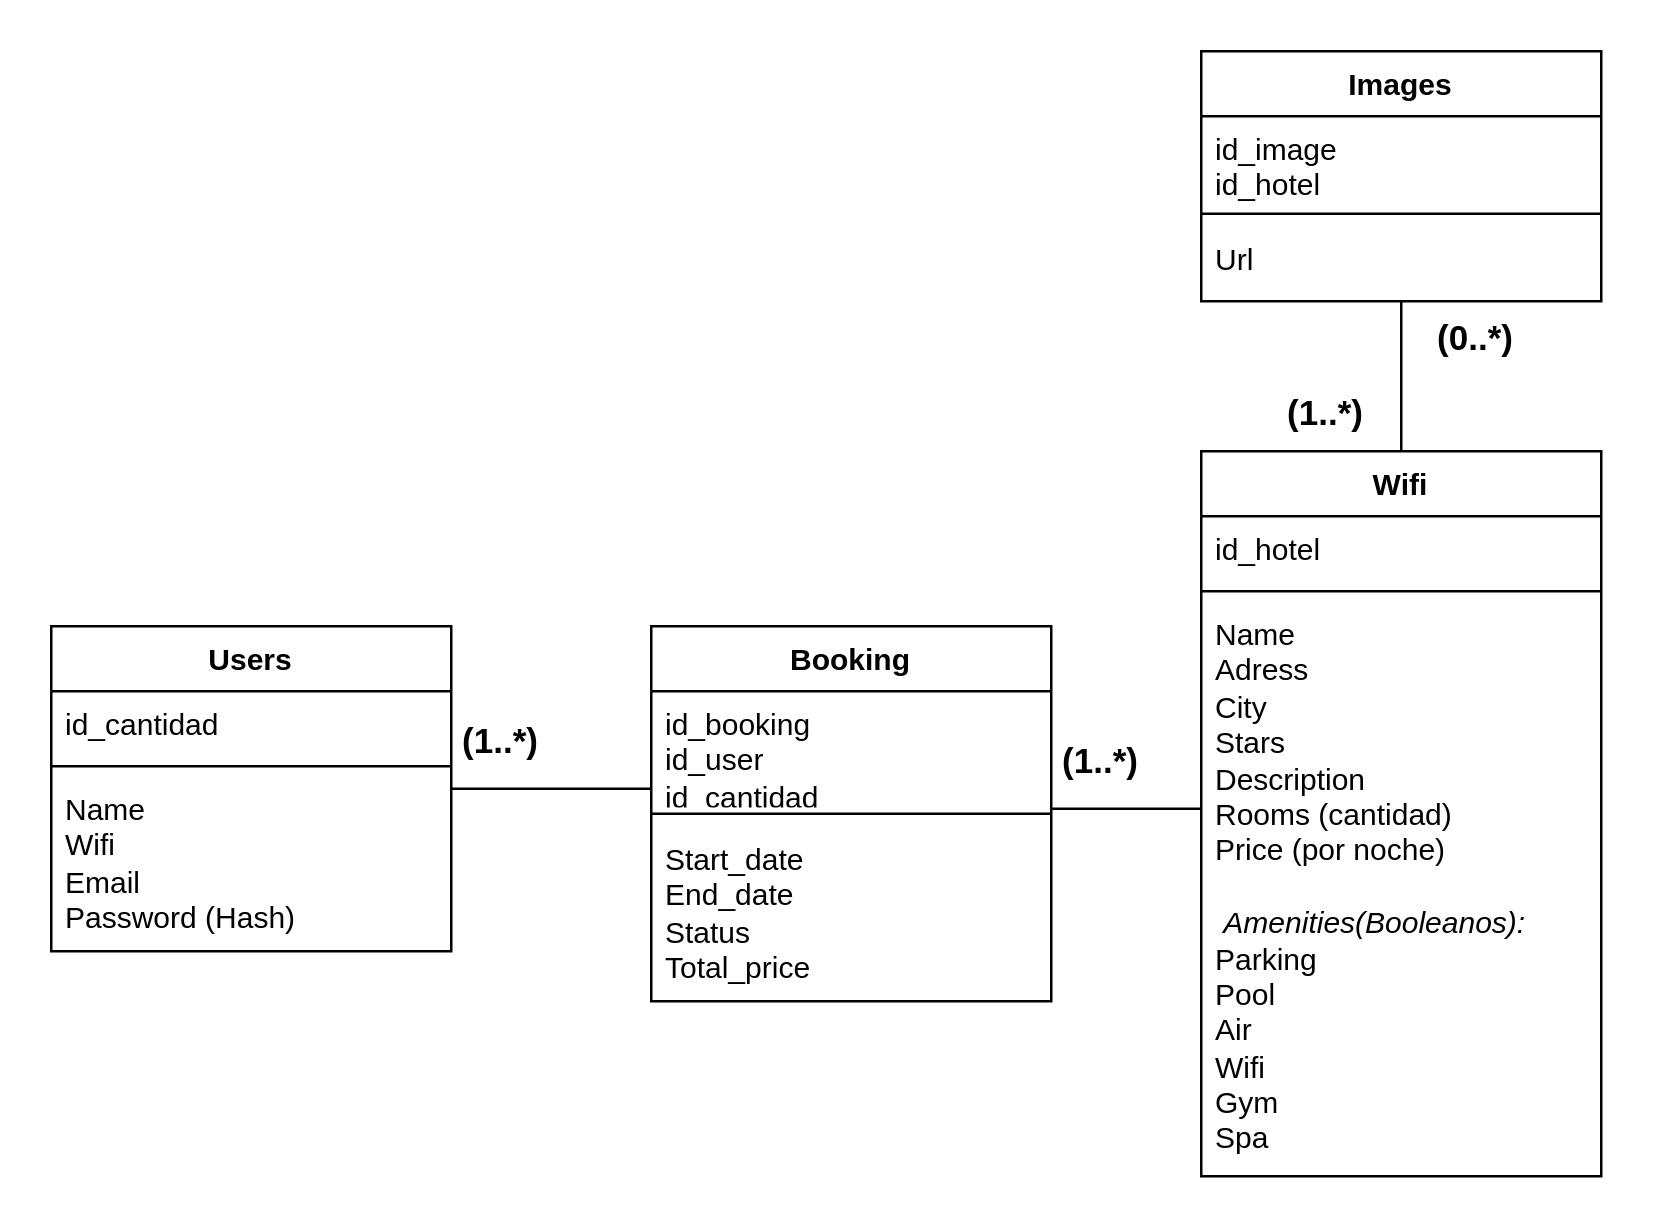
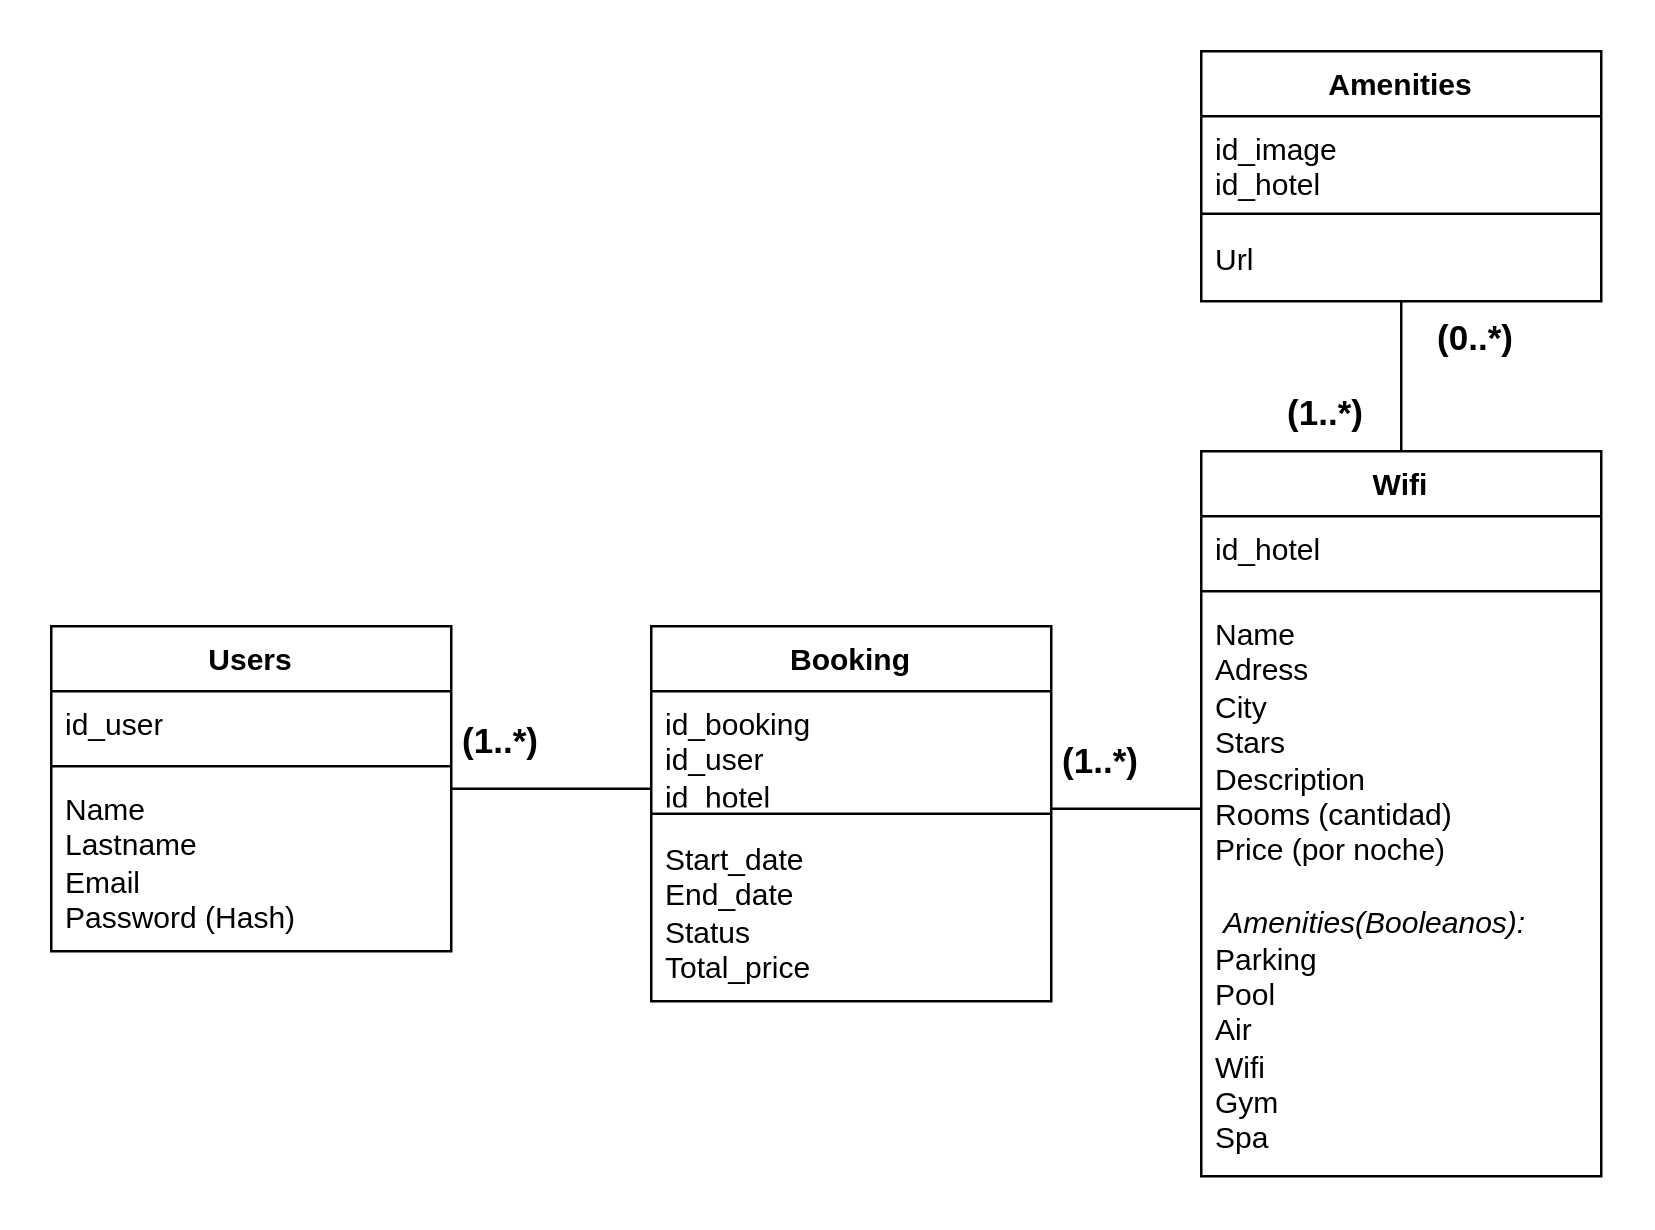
(1401, 87) -> (1401, 87)
(151, 727) -> (121, 727)
(751, 763) -> (742, 763)
(188, 866) -> (188, 866)
